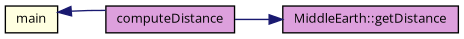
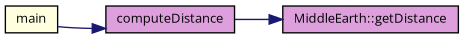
(89, 11) -> (75, 28)
